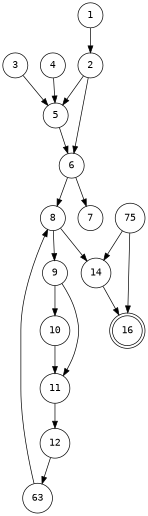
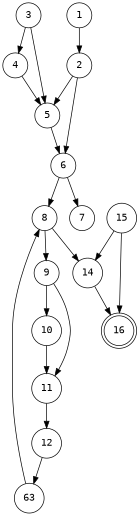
none -> (23, 37)
(130, 218) -> (122, 218)
